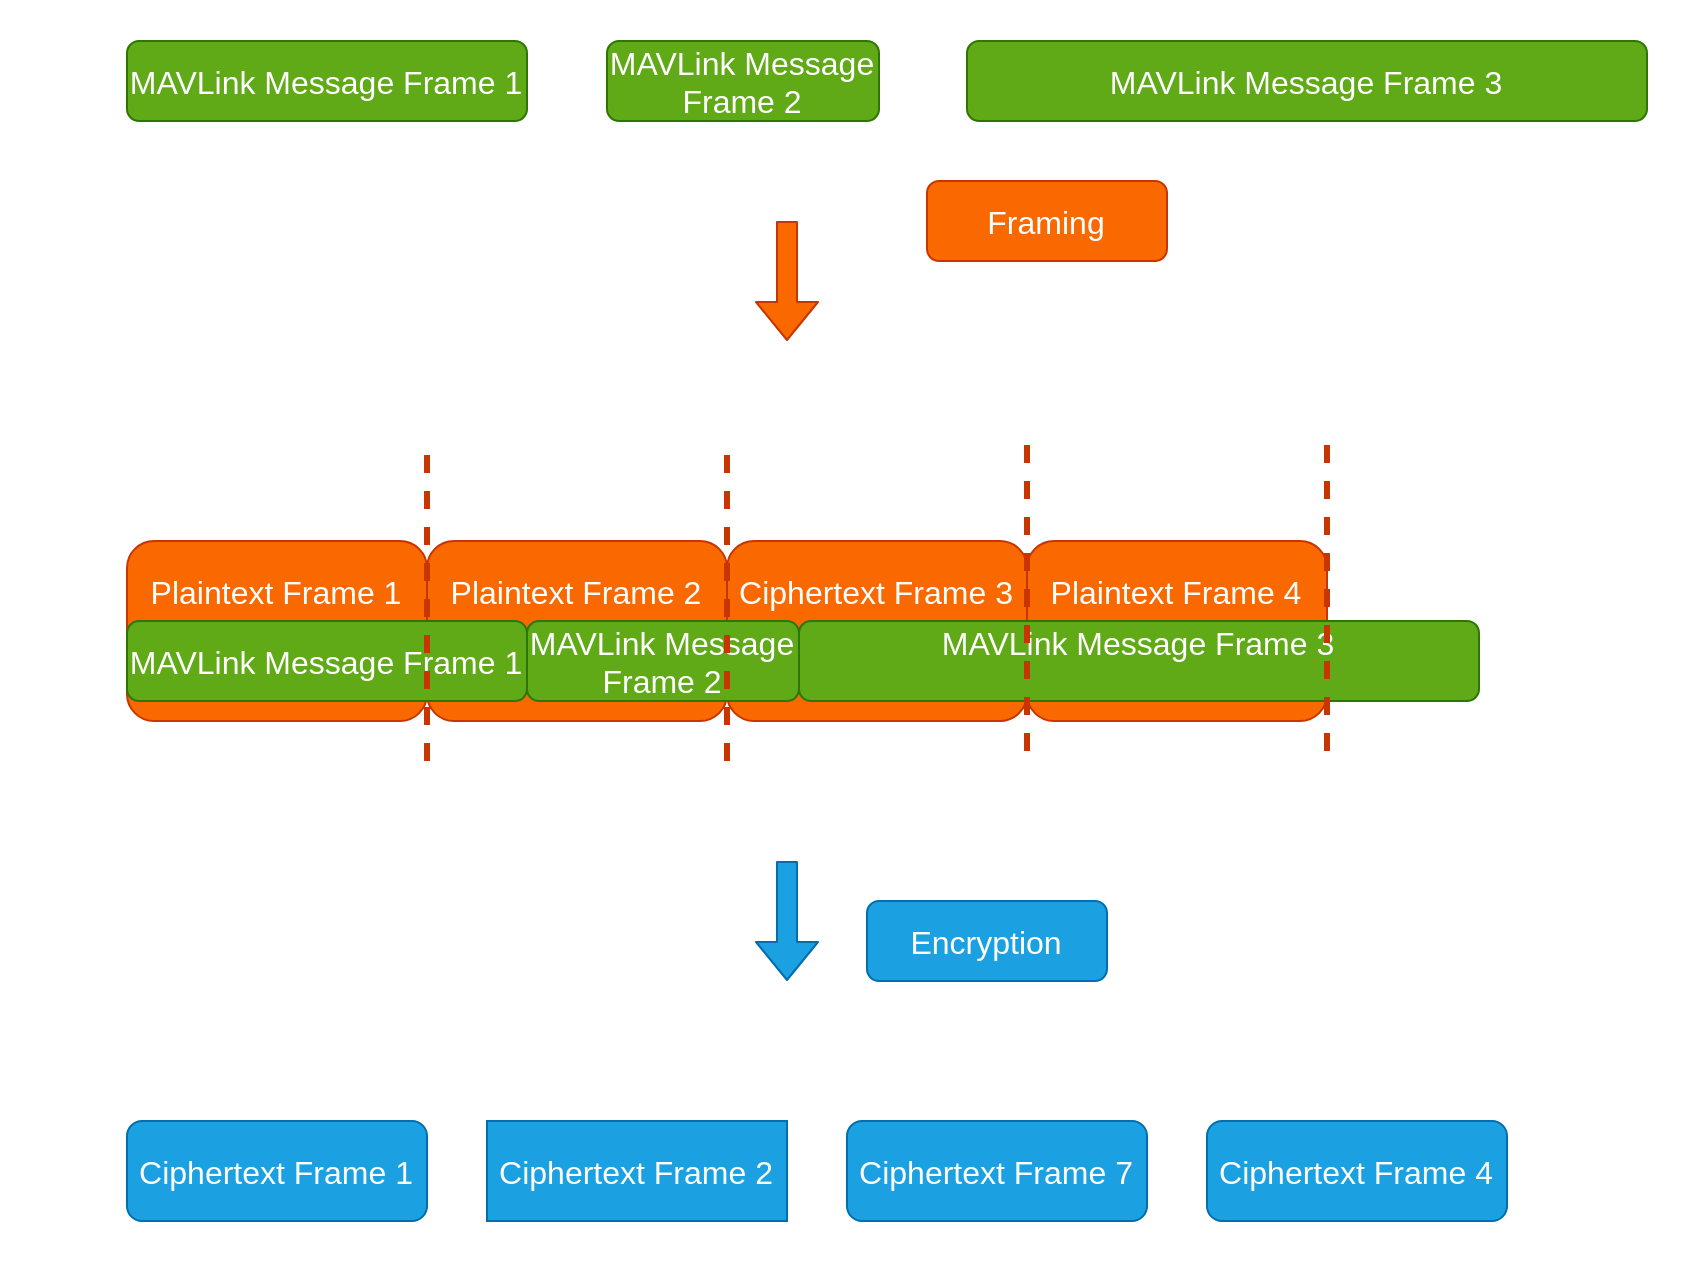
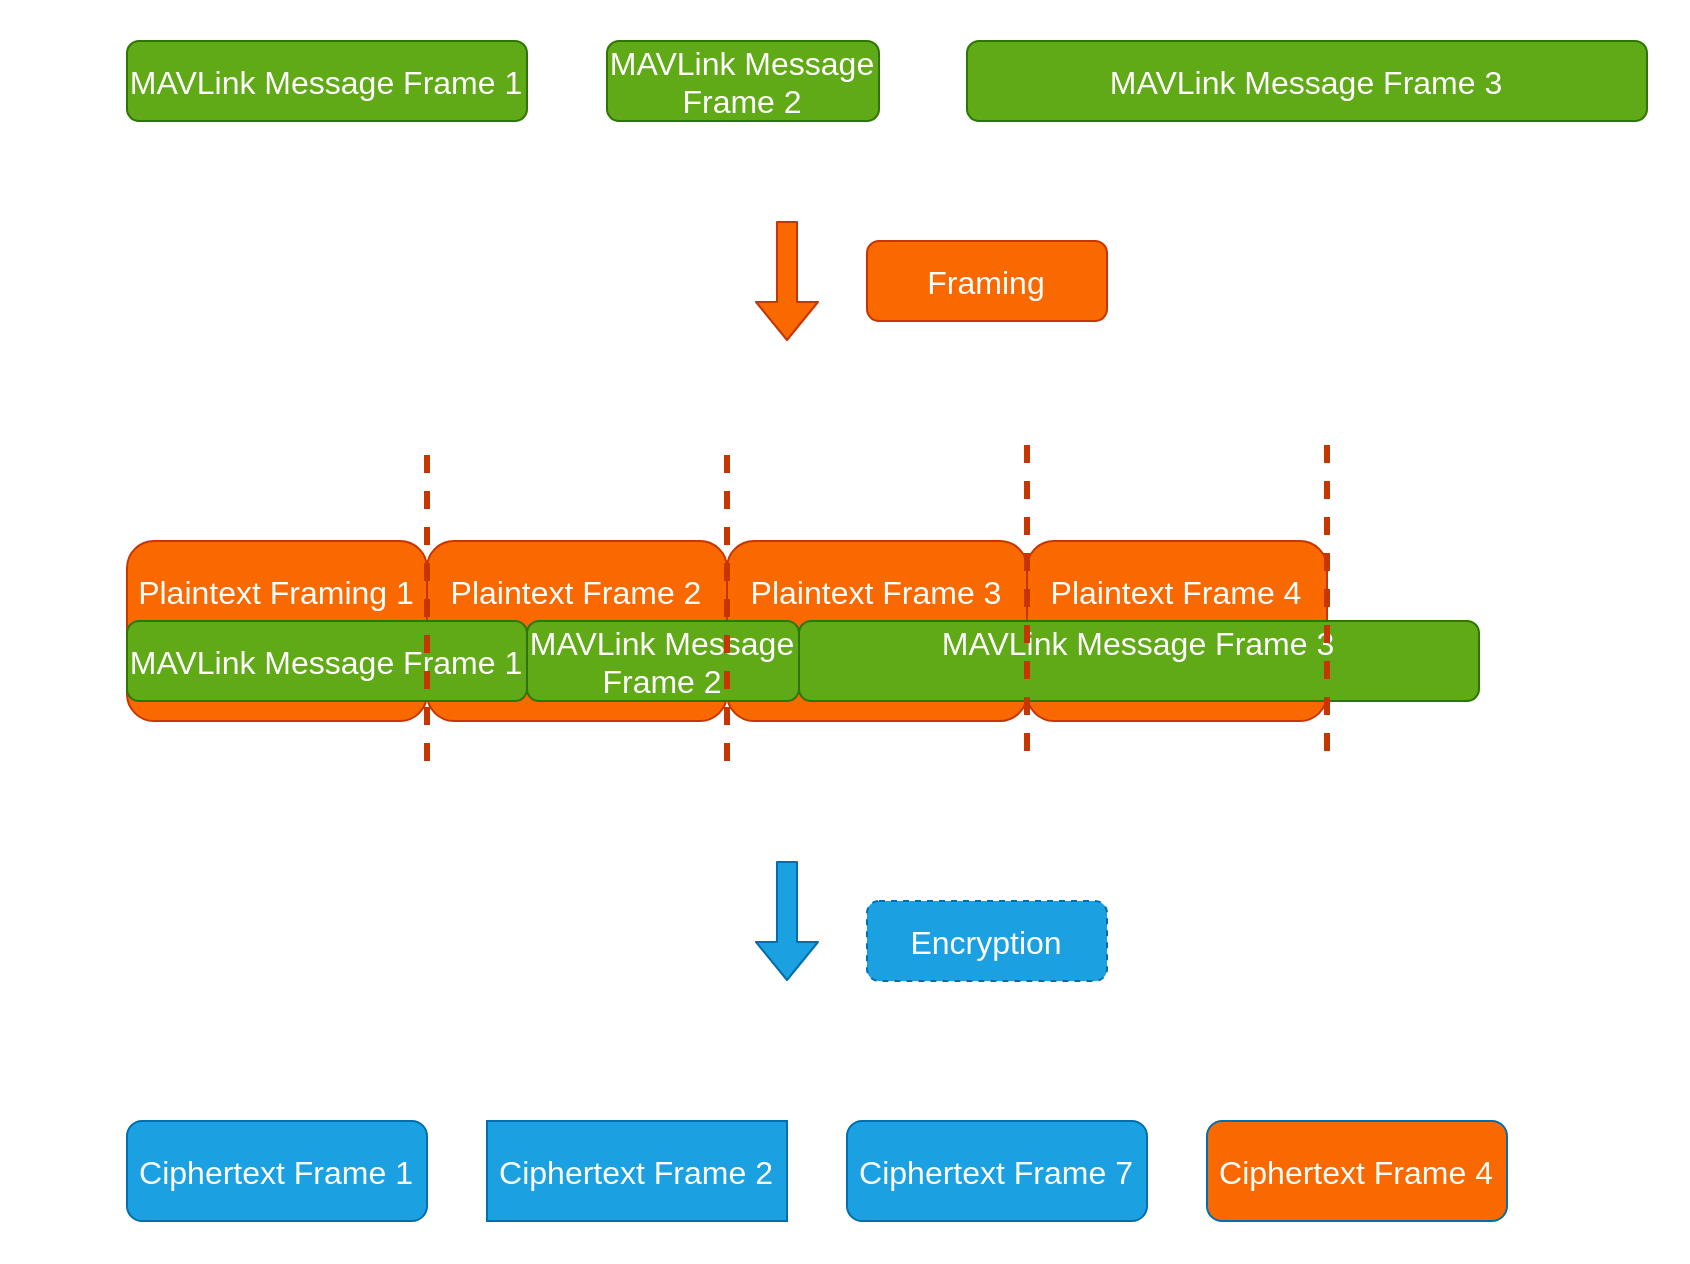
(1047, 221) -> (987, 281)
(276, 593) -> (276, 593)
(876, 593) -> (876, 593)
(987, 941) -> (987, 941)
(1357, 1171) -> (1357, 1171)
